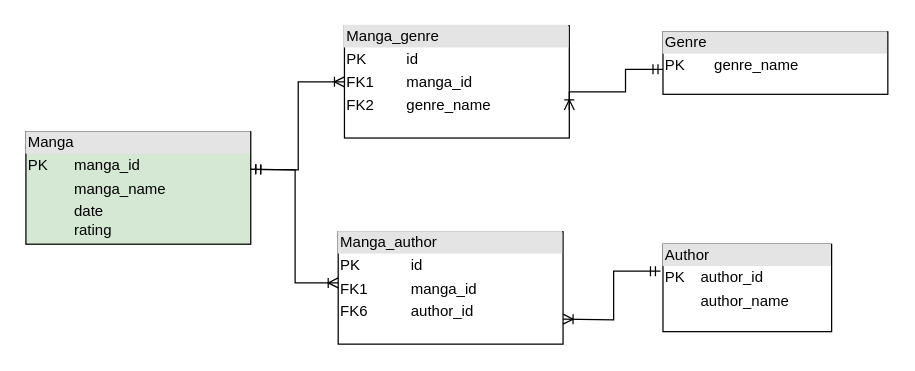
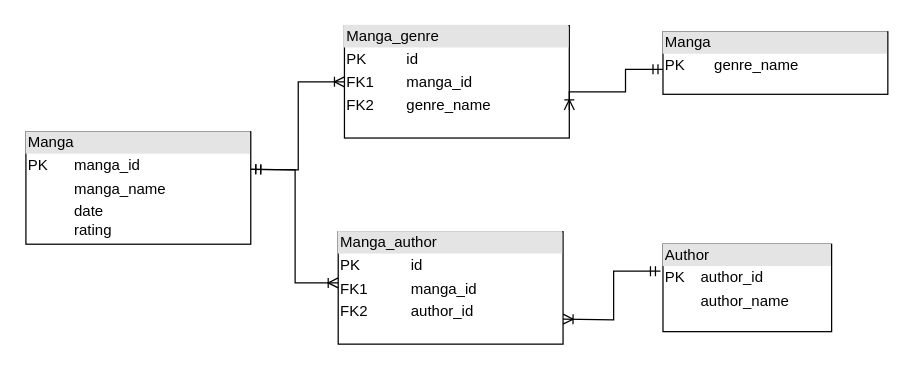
(714, 50) -> (714, 50)
(138, 188) -> (138, 188)
(389, 268) -> (389, 268)
